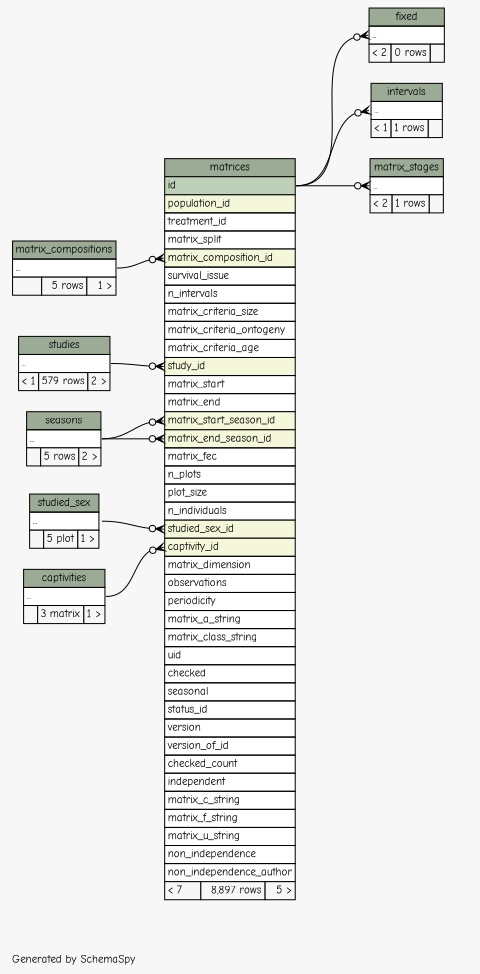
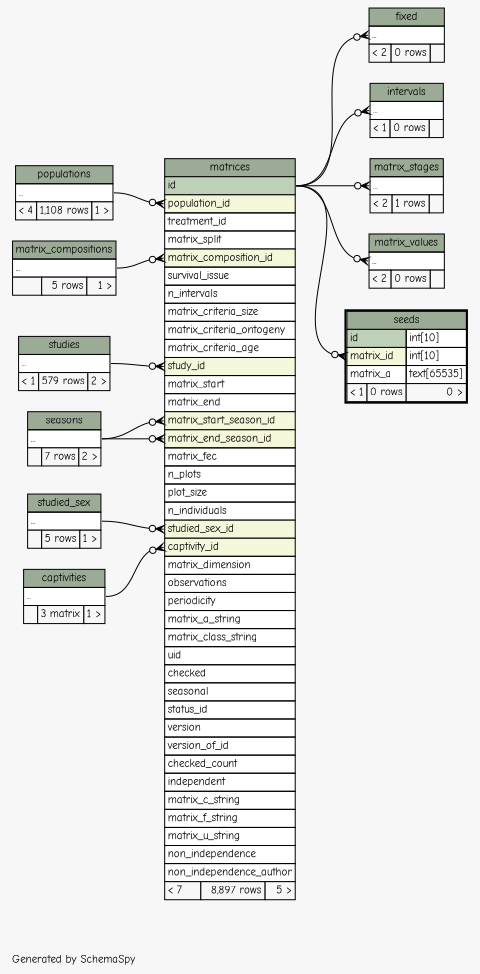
(410, 128) -> (410, 128)
none -> (64, 193)
none -> (406, 261)
none -> (406, 356)
(60, 456) -> (60, 456)
(61, 539) -> (61, 539)
